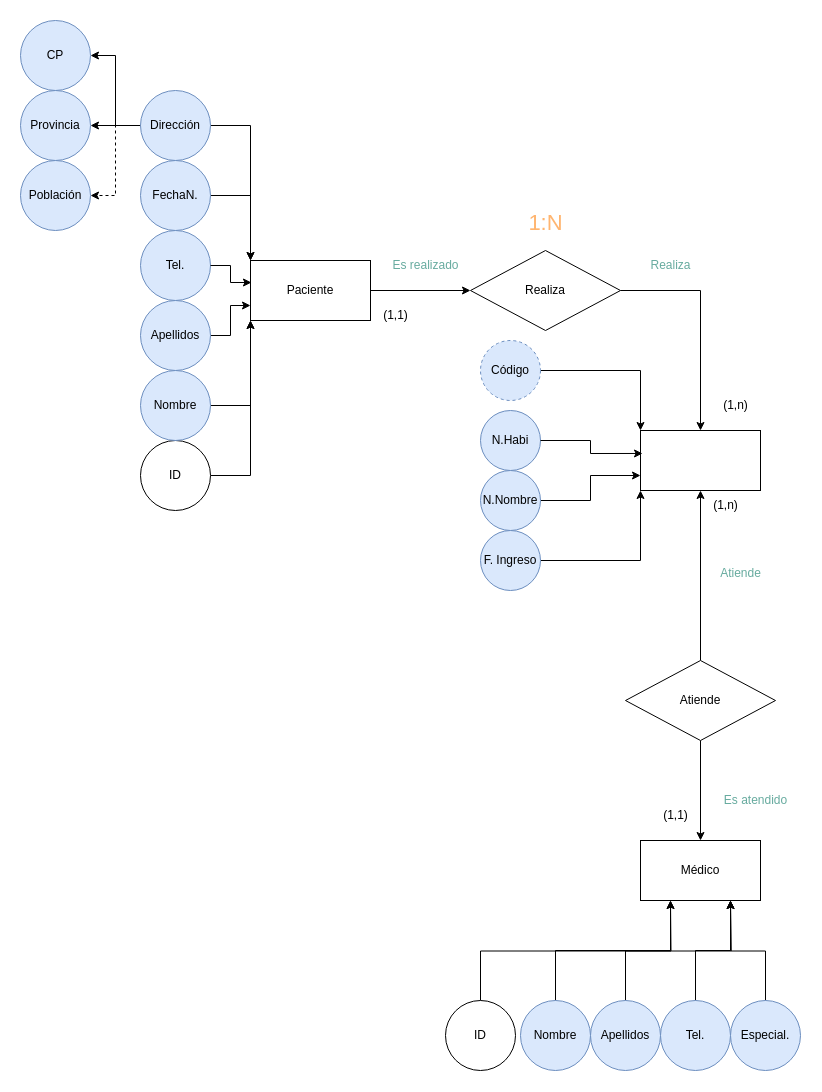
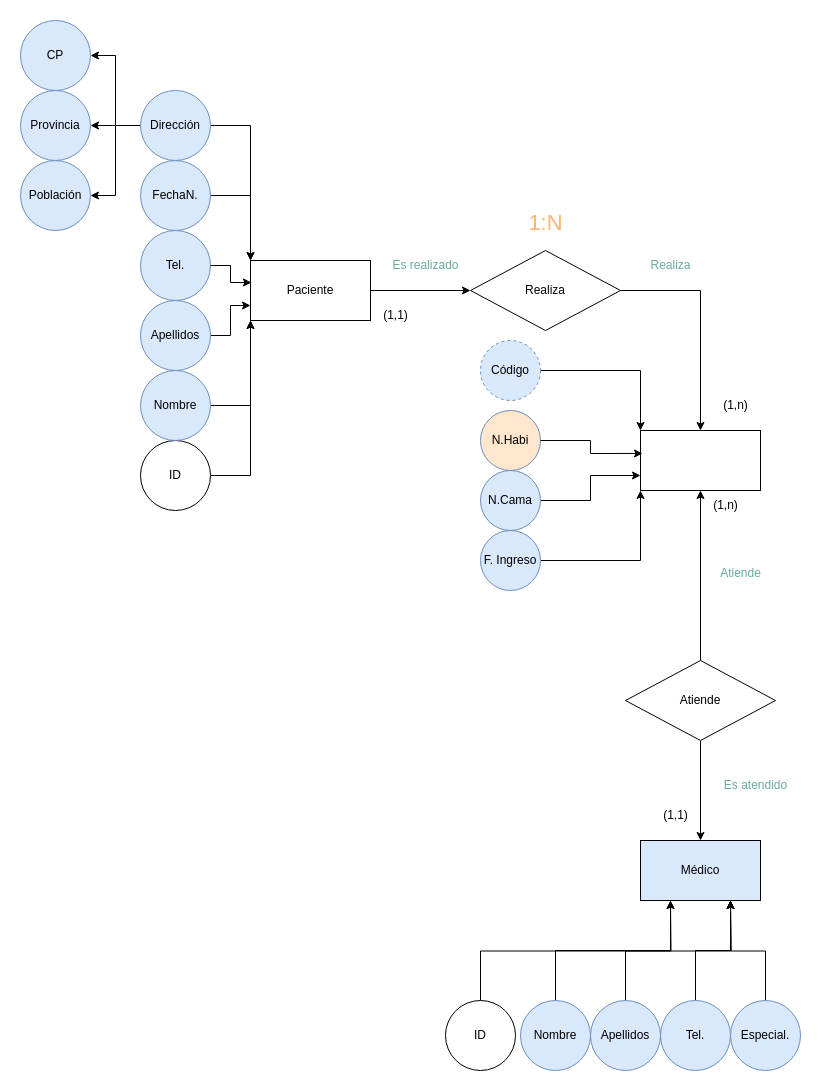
(116, 171) -> (116, 171)
(511, 441) -> (511, 441)
(511, 501) -> (511, 501)
(756, 801) -> (756, 786)
(701, 871) -> (701, 871)
